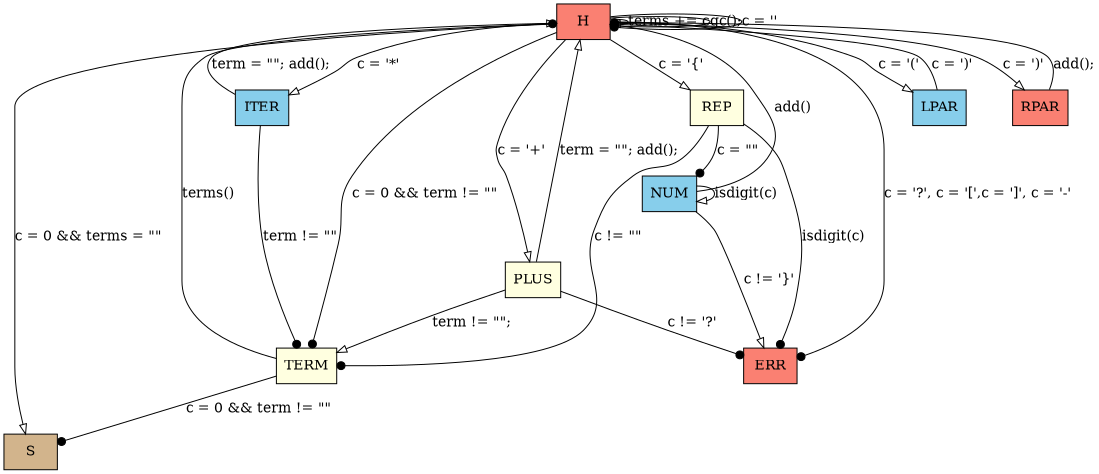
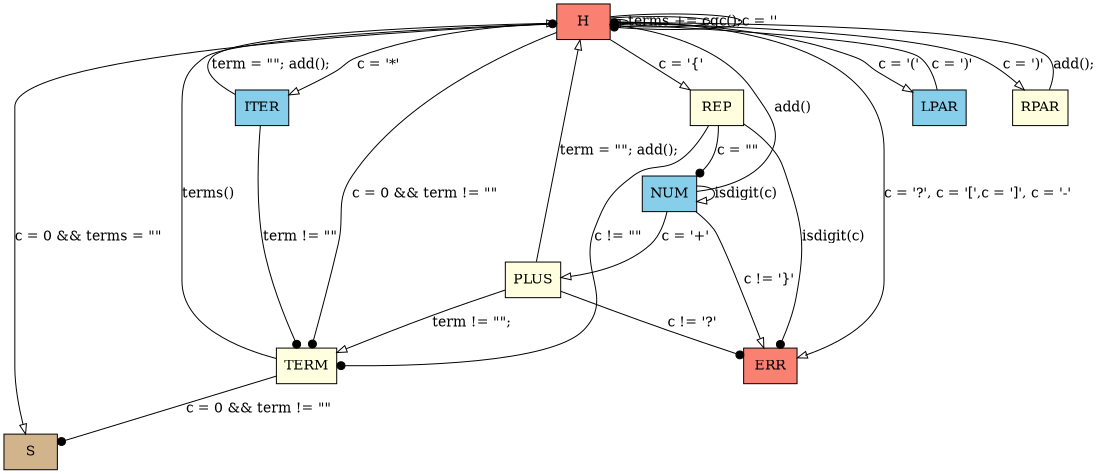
(1040, 108) -> (1040, 108)
(874, 109) -> (874, 109)
(499, 138) -> (630, 259)
